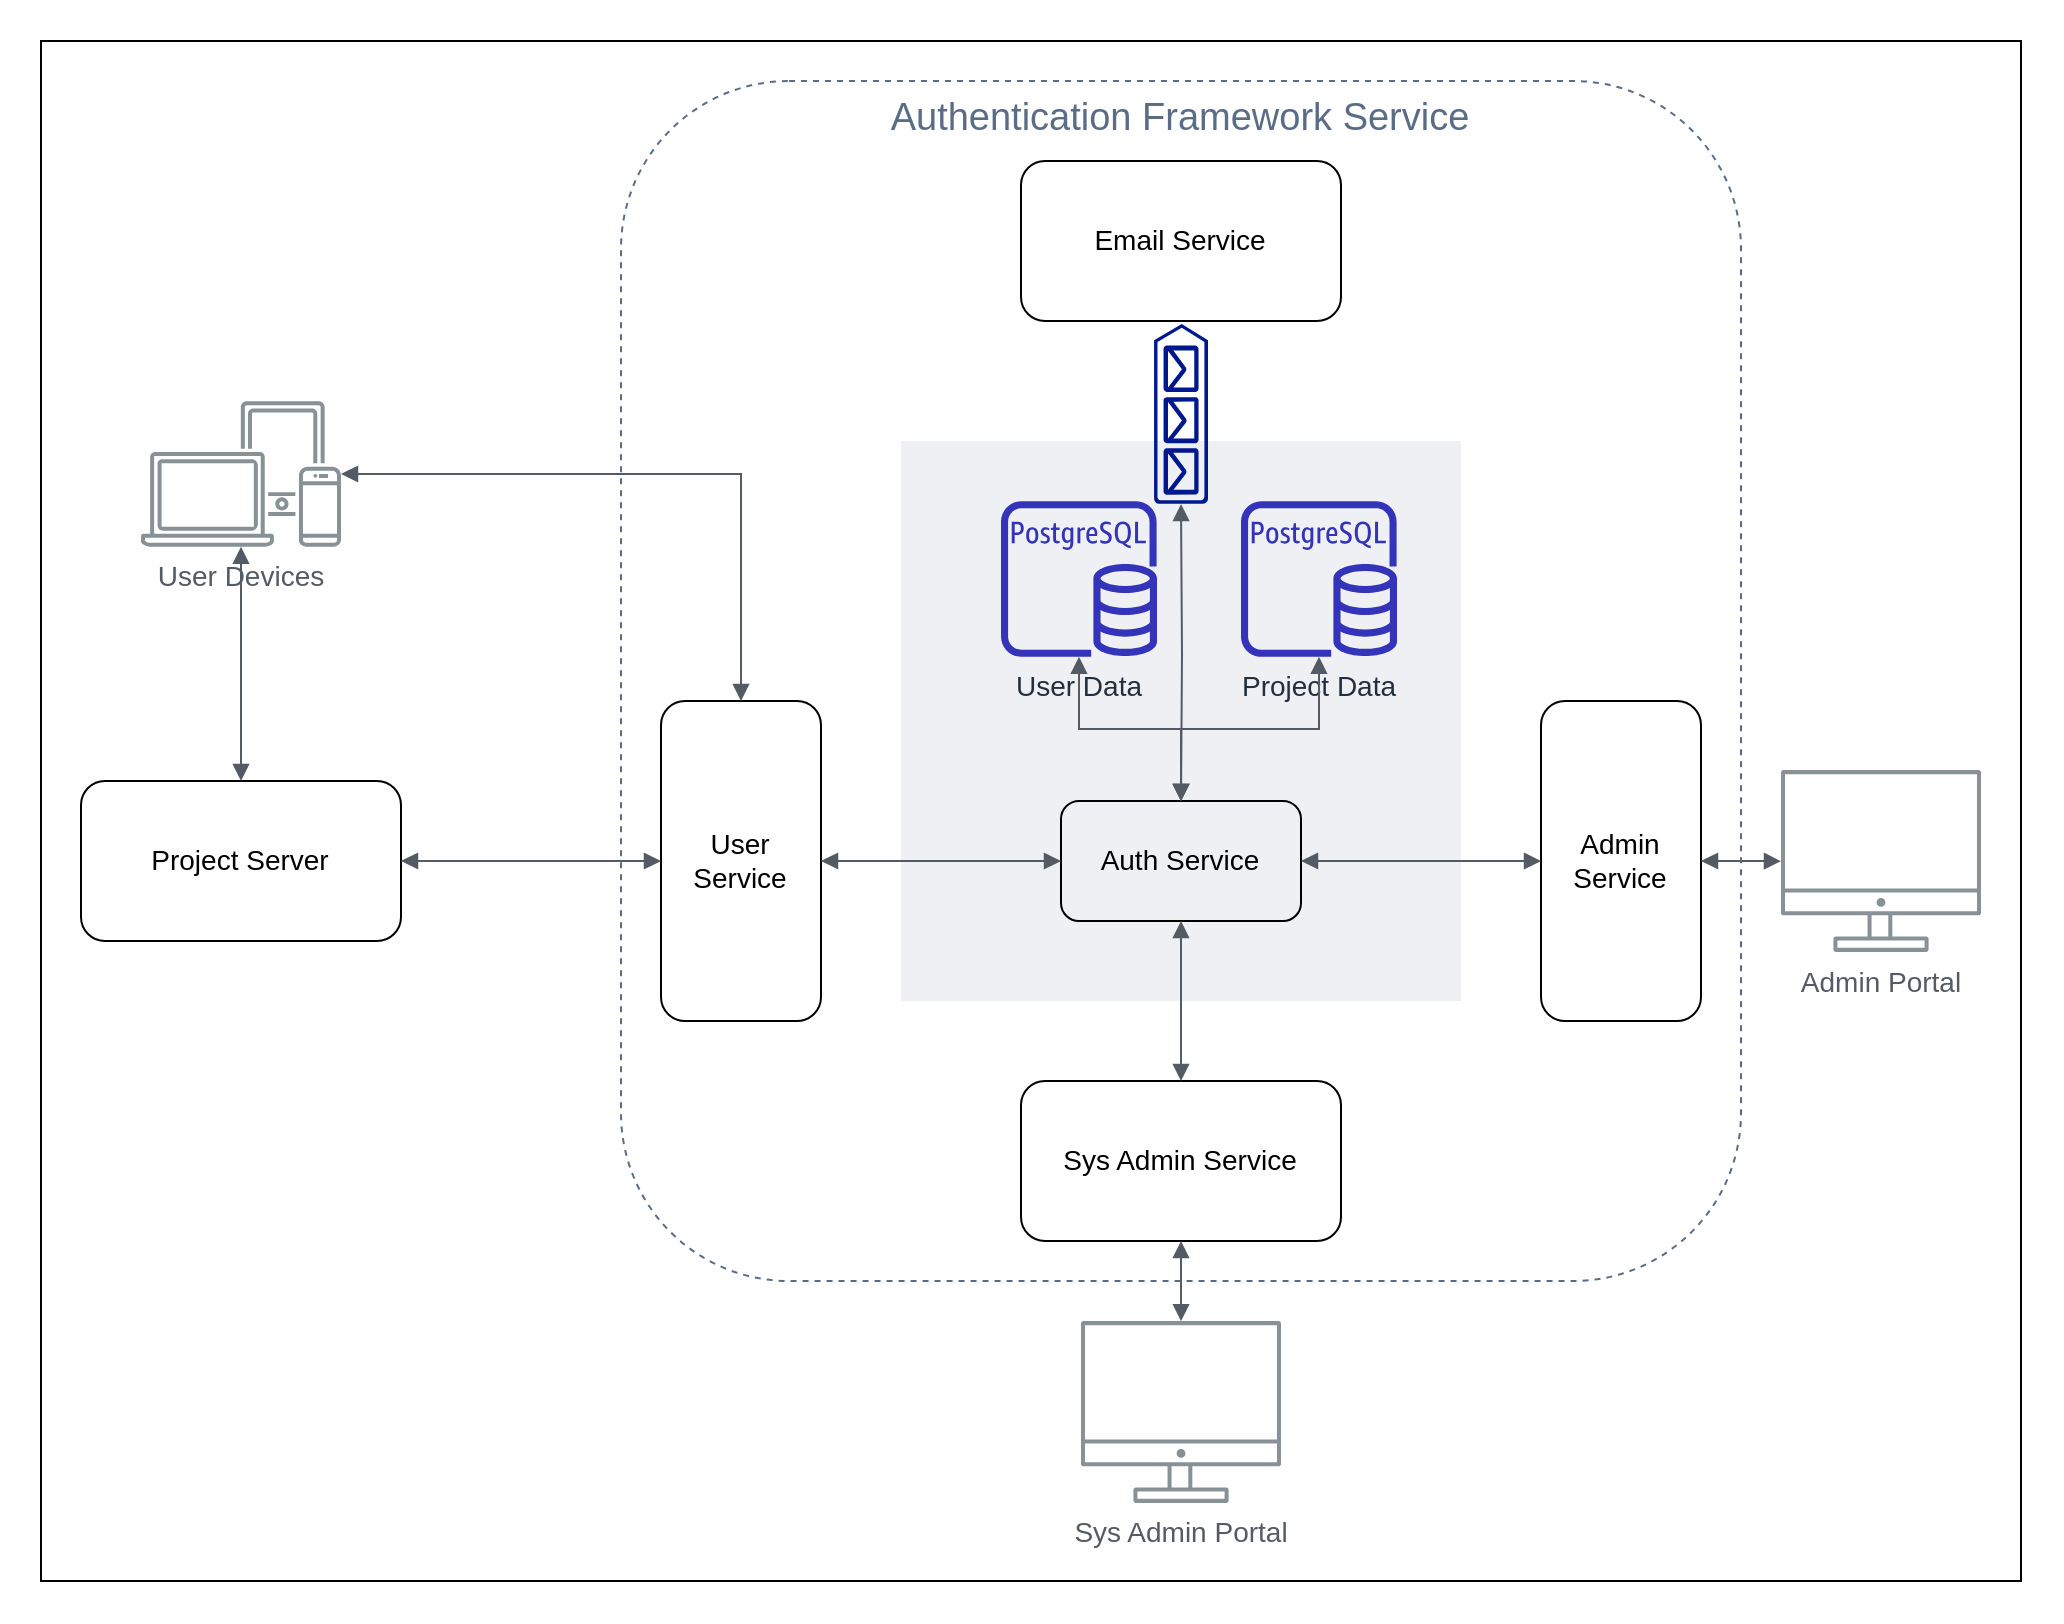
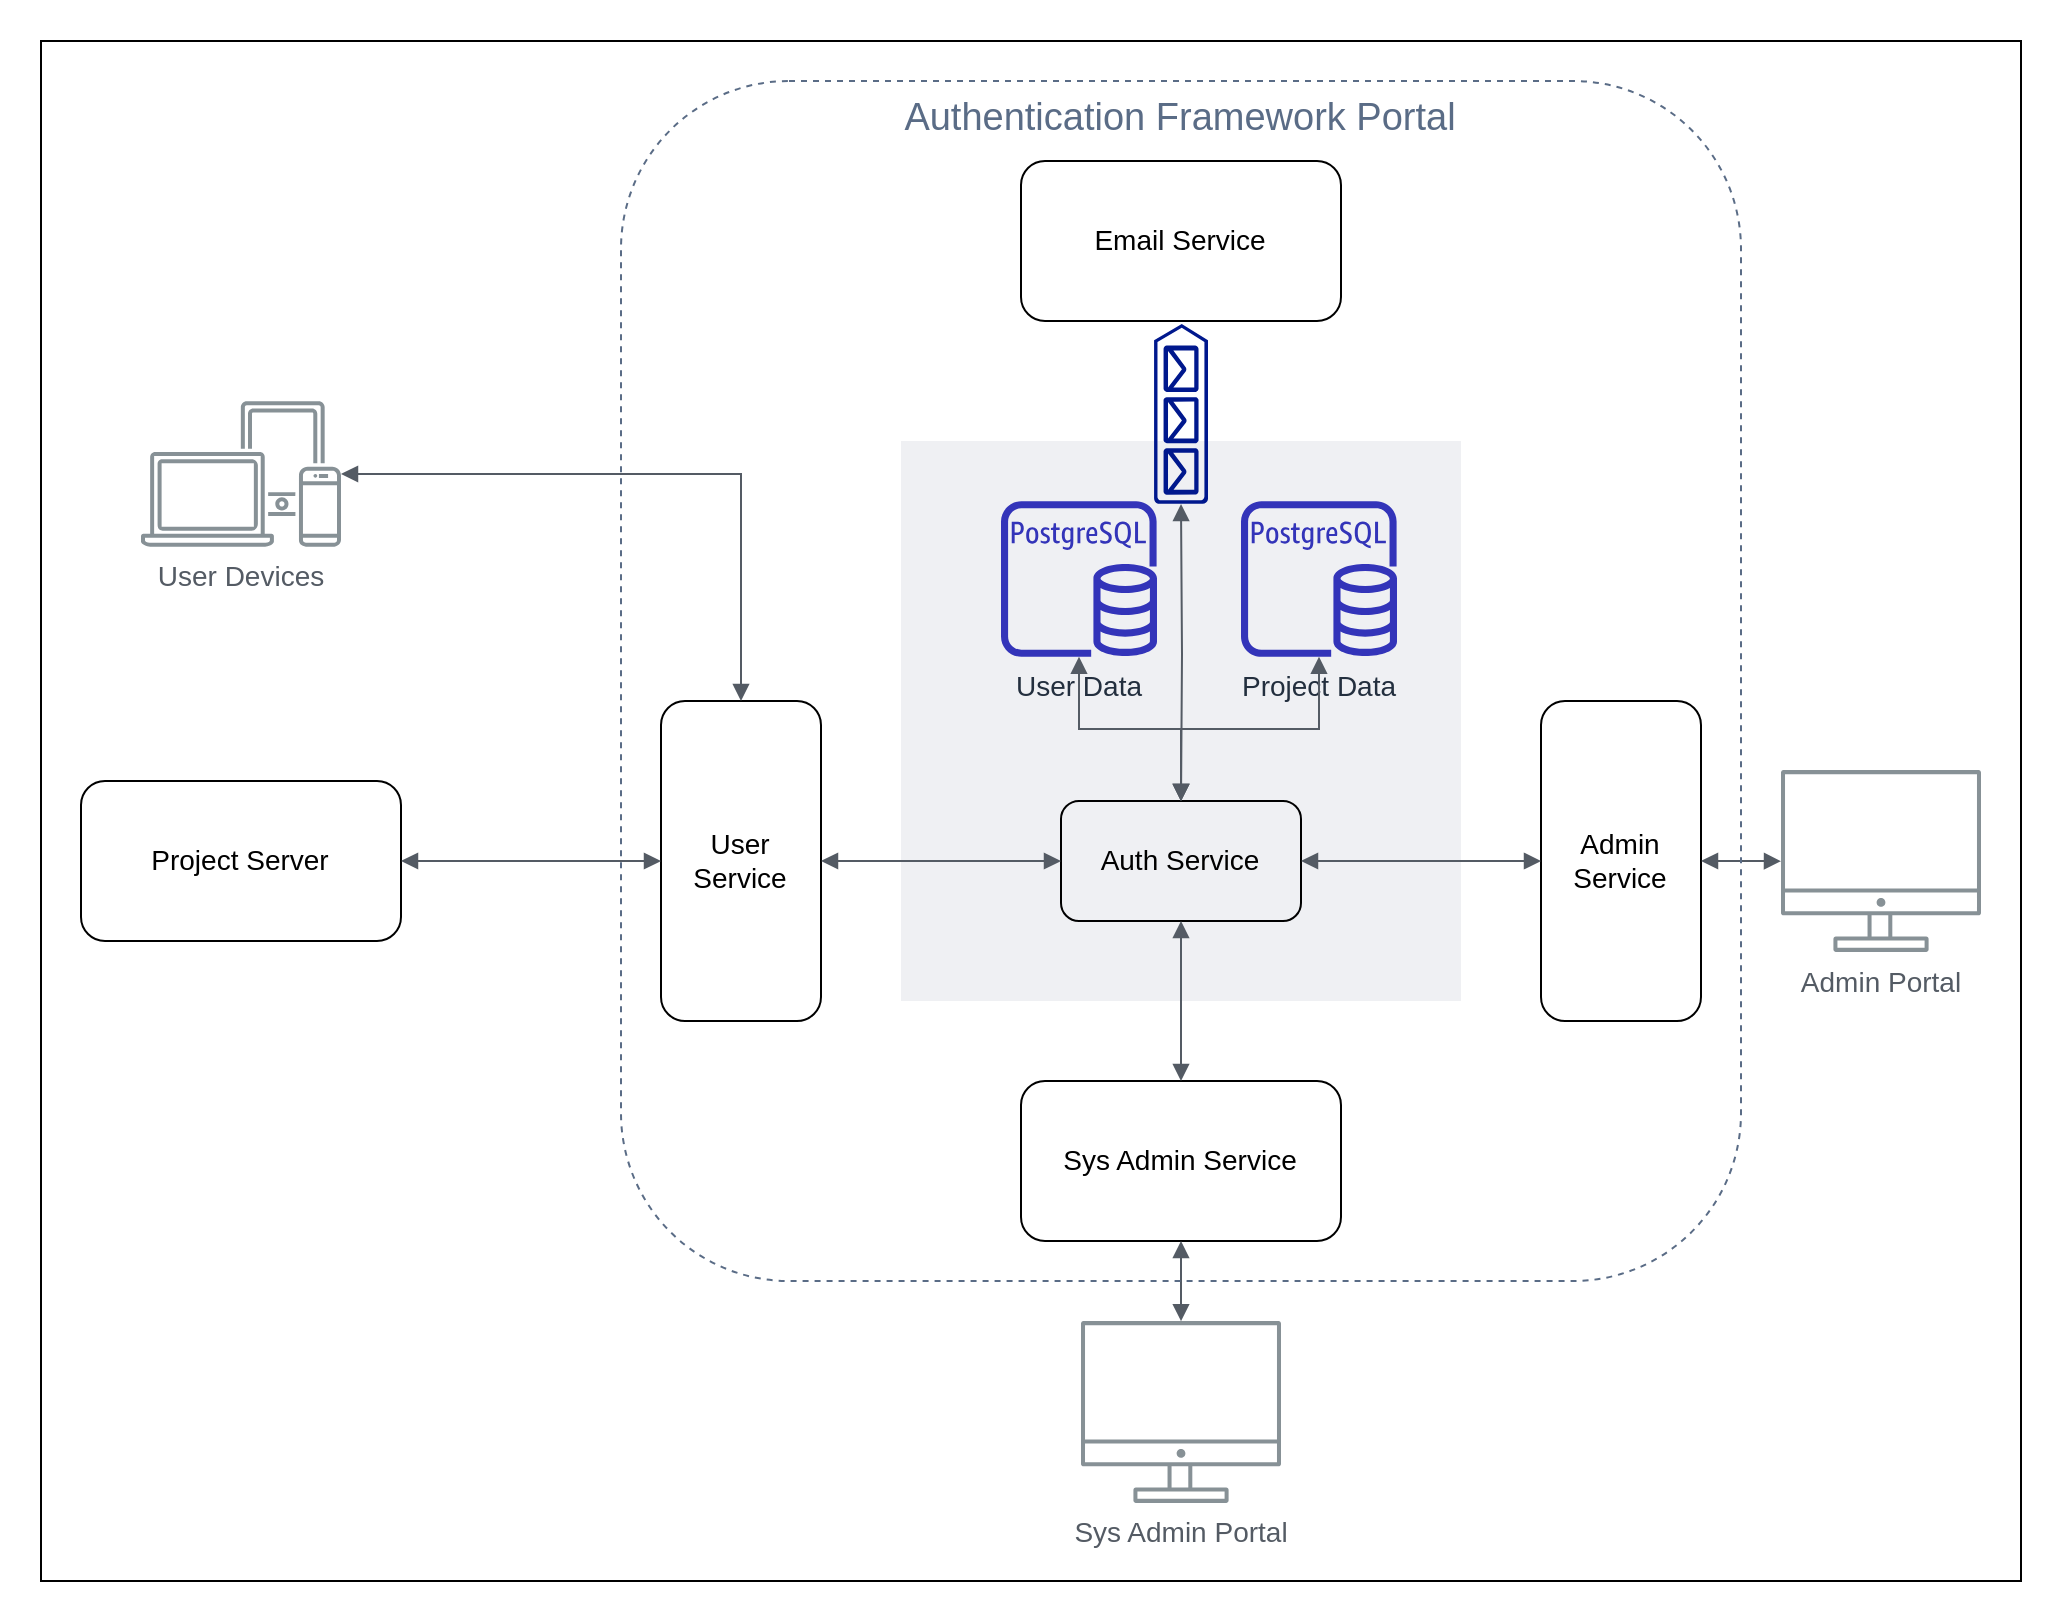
(1180, 117) -> (1180, 117)
(241, 663) -> none
